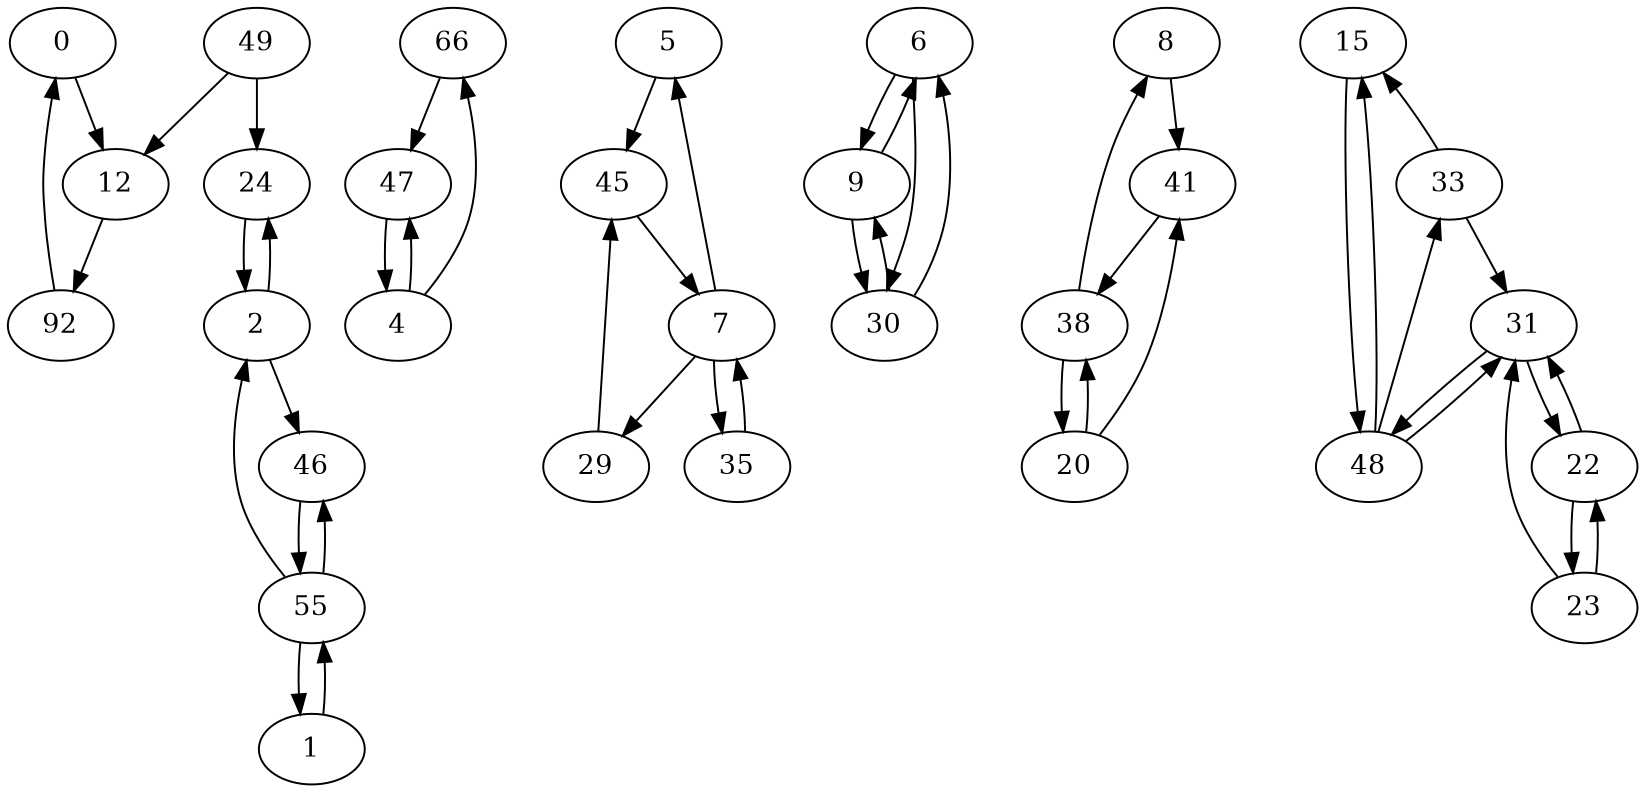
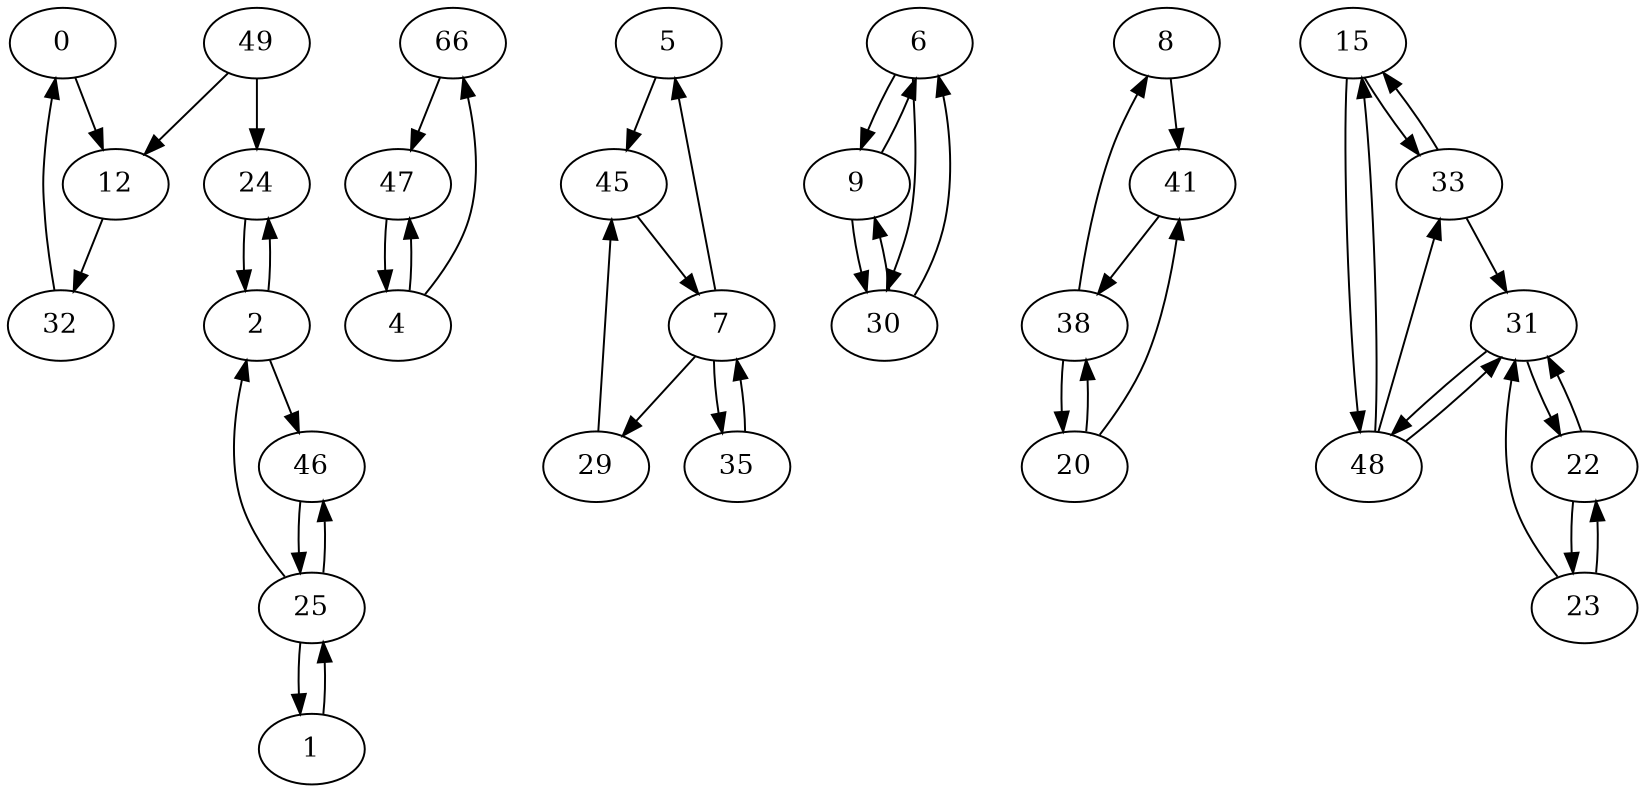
none -> (1385, 109)
(61, 326) -> (61, 326)
(312, 608) -> (312, 608)
